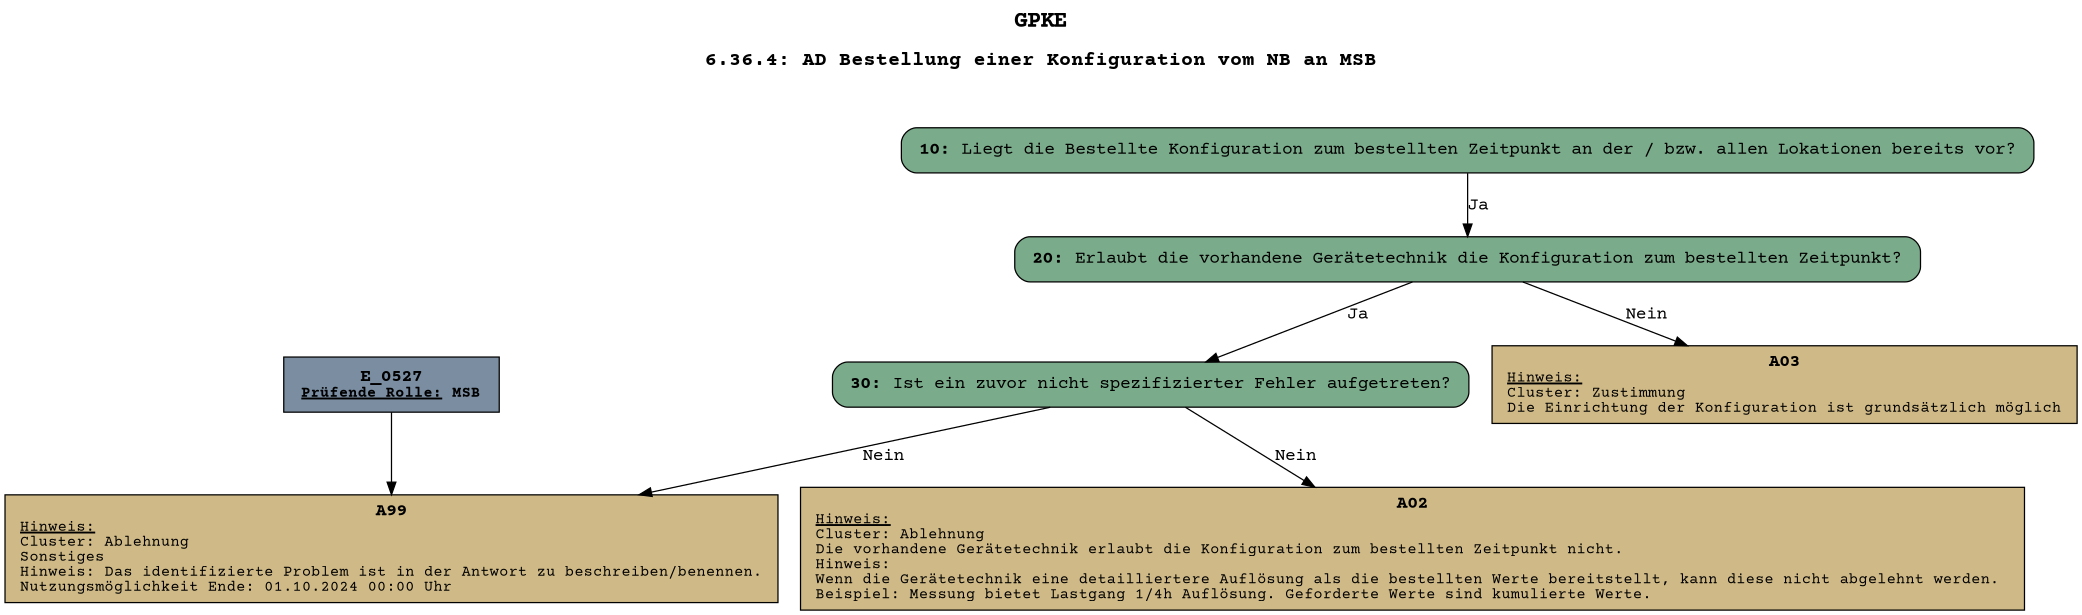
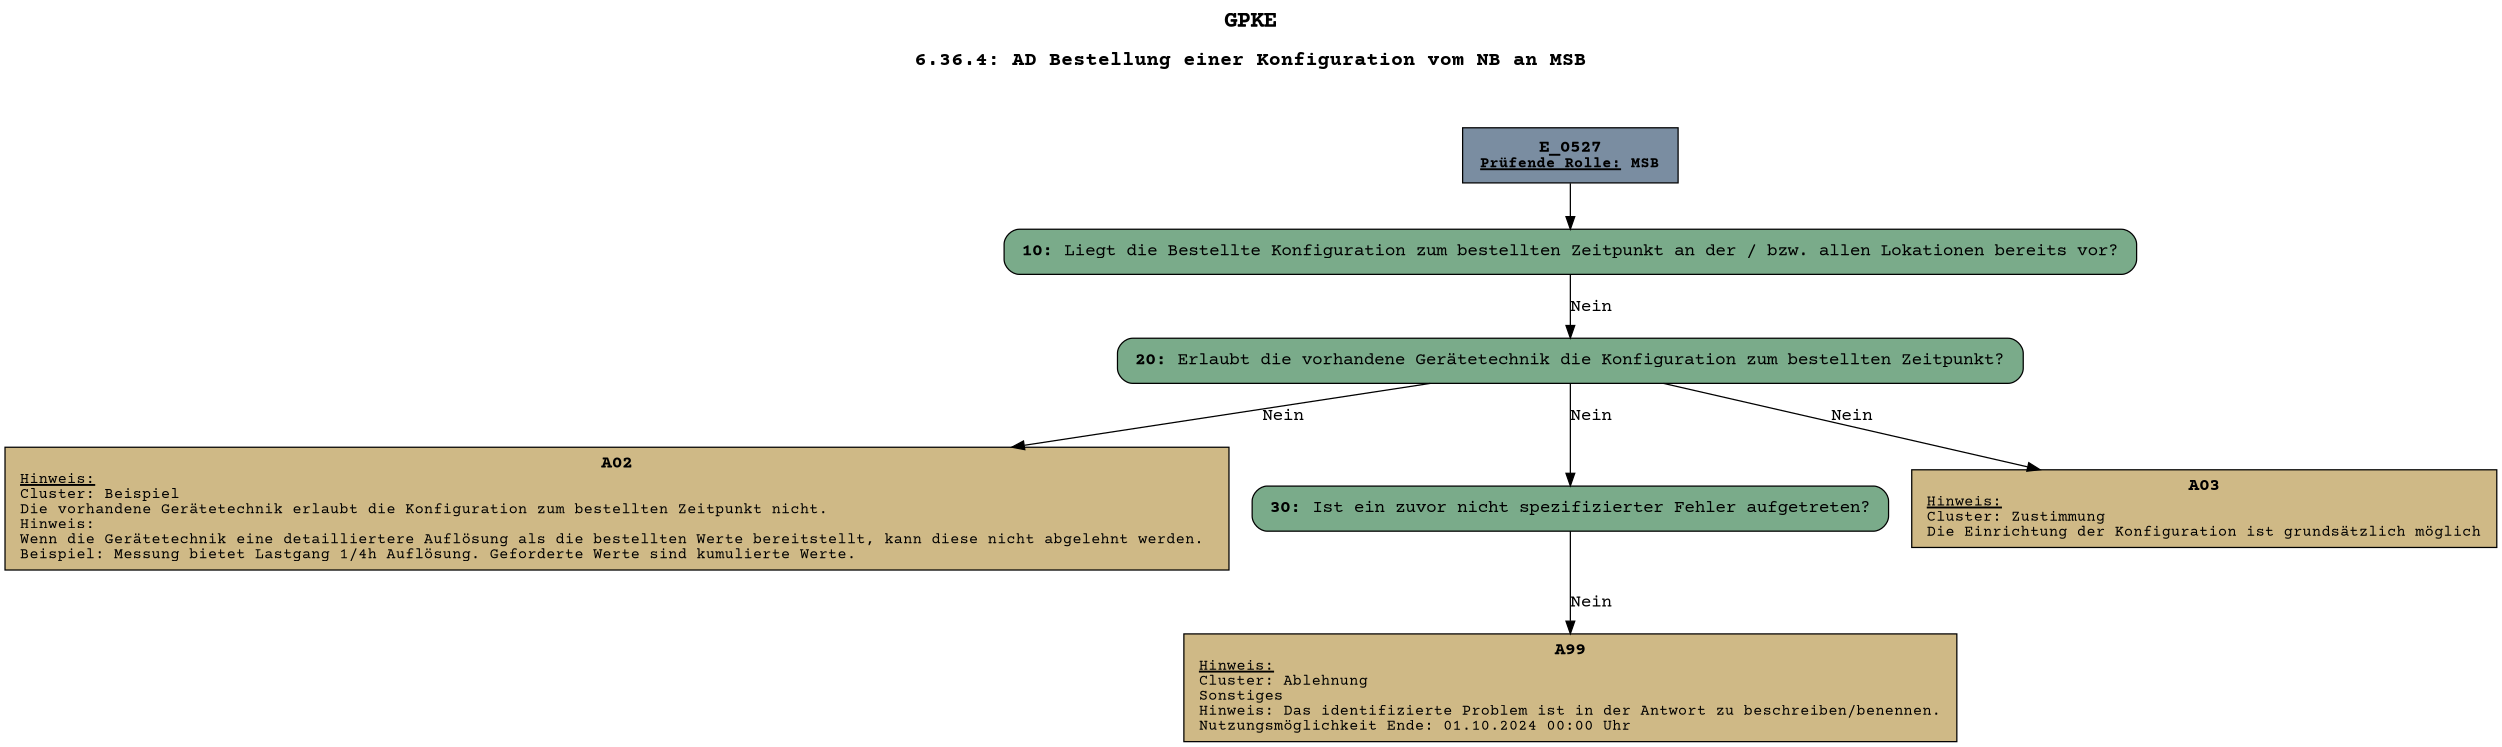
(1478, 205) -> (1592, 306)
(1358, 314) -> (1592, 415)
(1245, 444) -> (1227, 414)
(391, 447) -> (1570, 200)
(901, 534) -> (100, 494)
